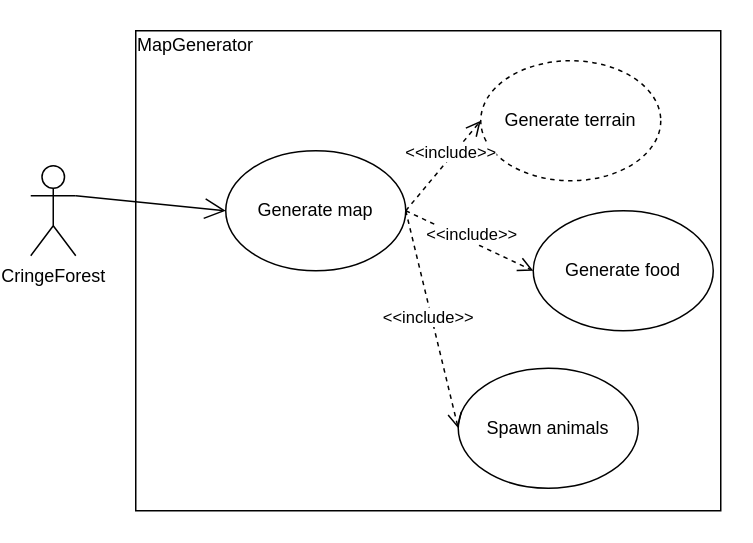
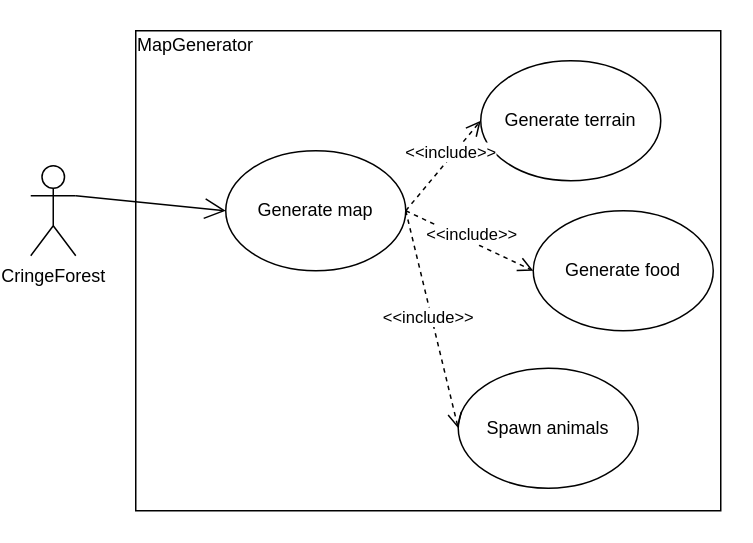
(571, 121) -> (571, 121)
